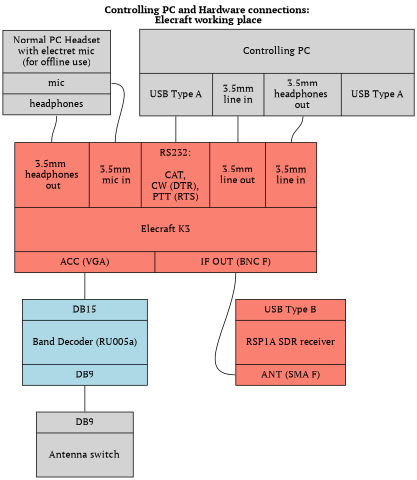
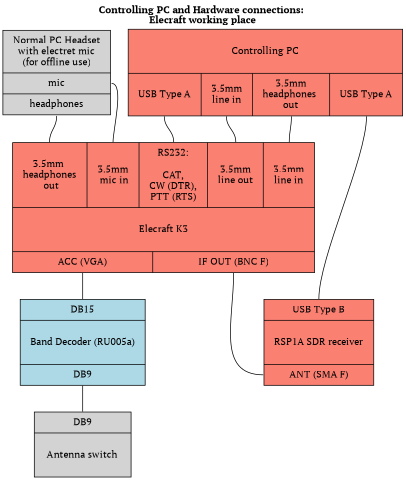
(277, 73) -> (265, 73)
none -> (343, 208)
